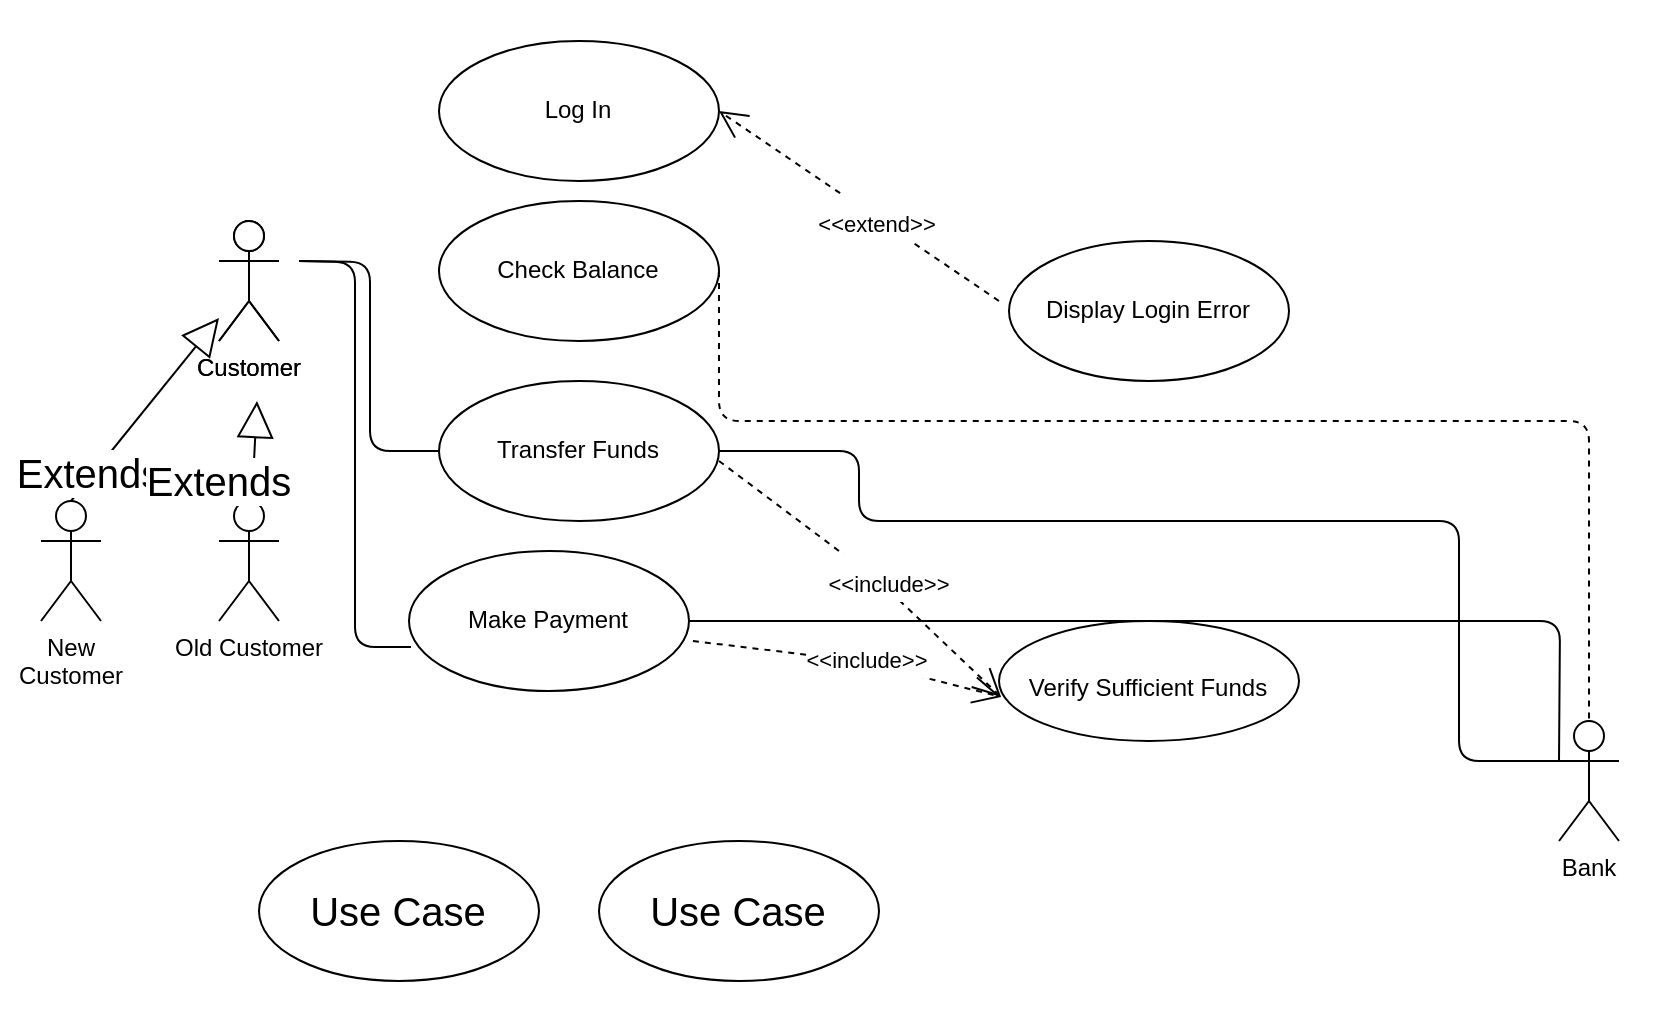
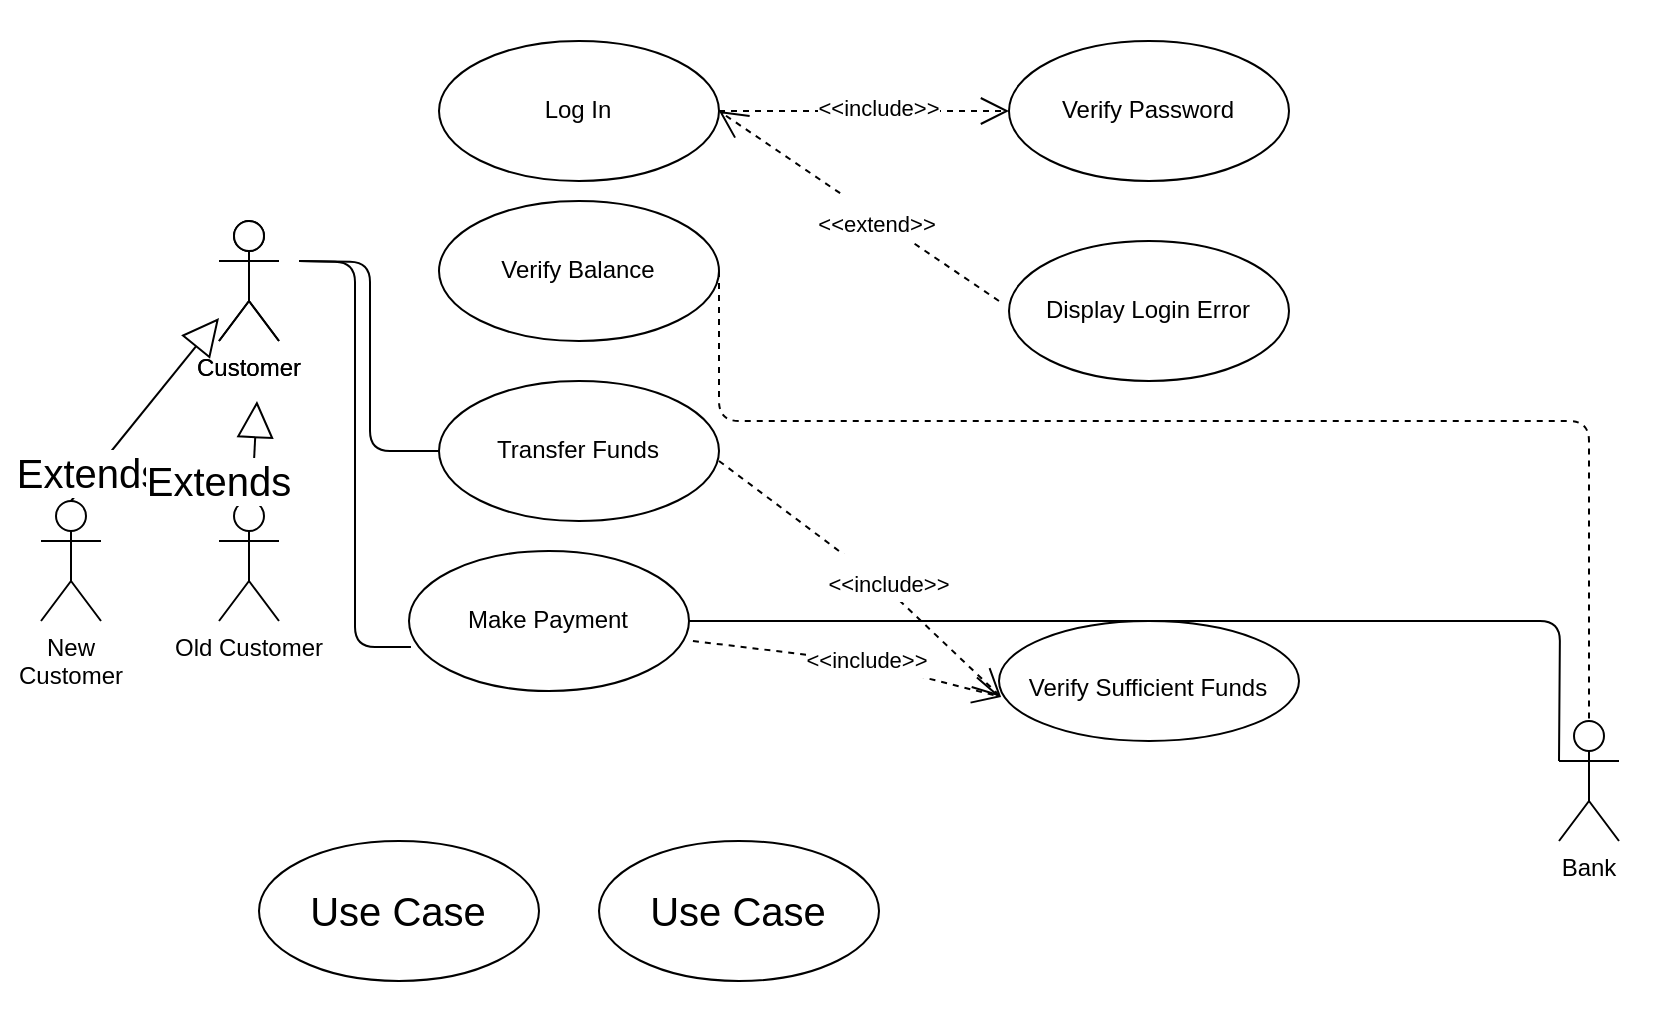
none -> (861, 111)
none -> (1149, 111)
(579, 271) -> (579, 271)
(1222, 521) -> none
